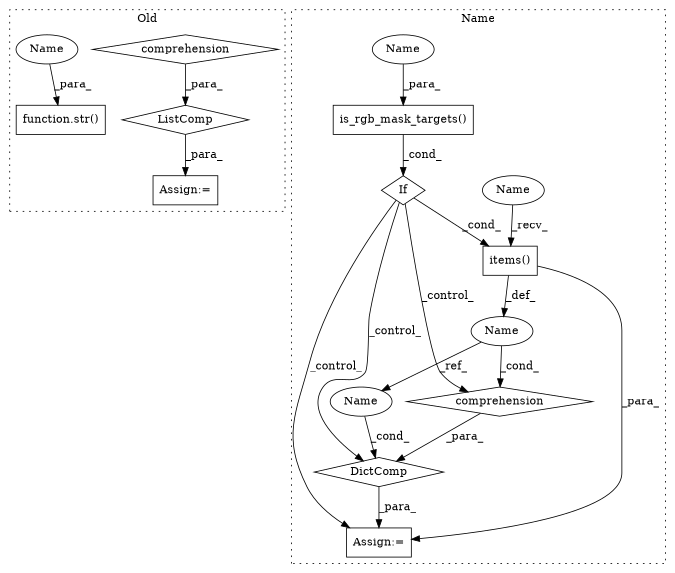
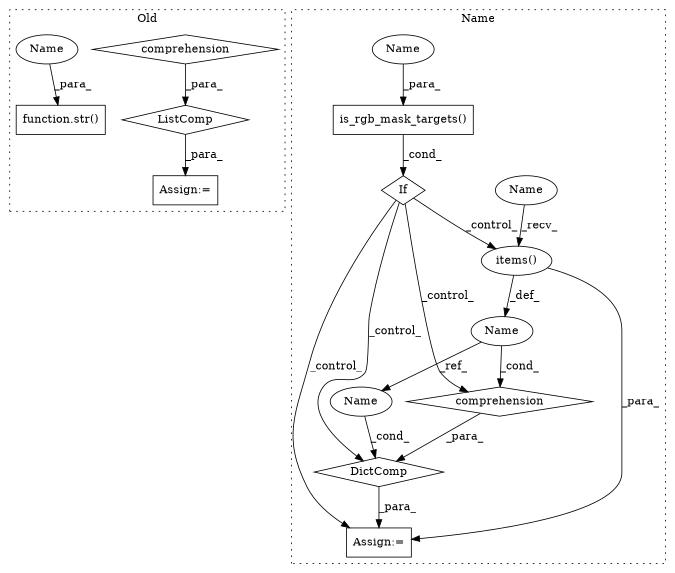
(482, 226) -> (492, 226)
(510, 261) -> (517, 261)
